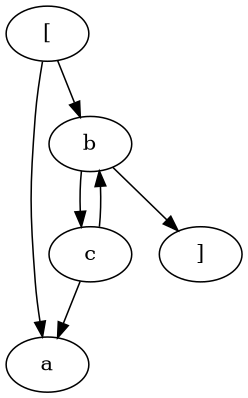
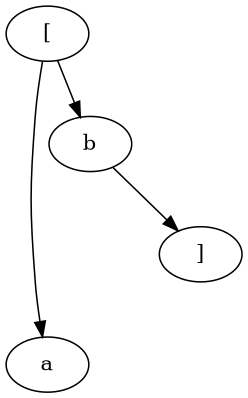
(90, 254) -> none
